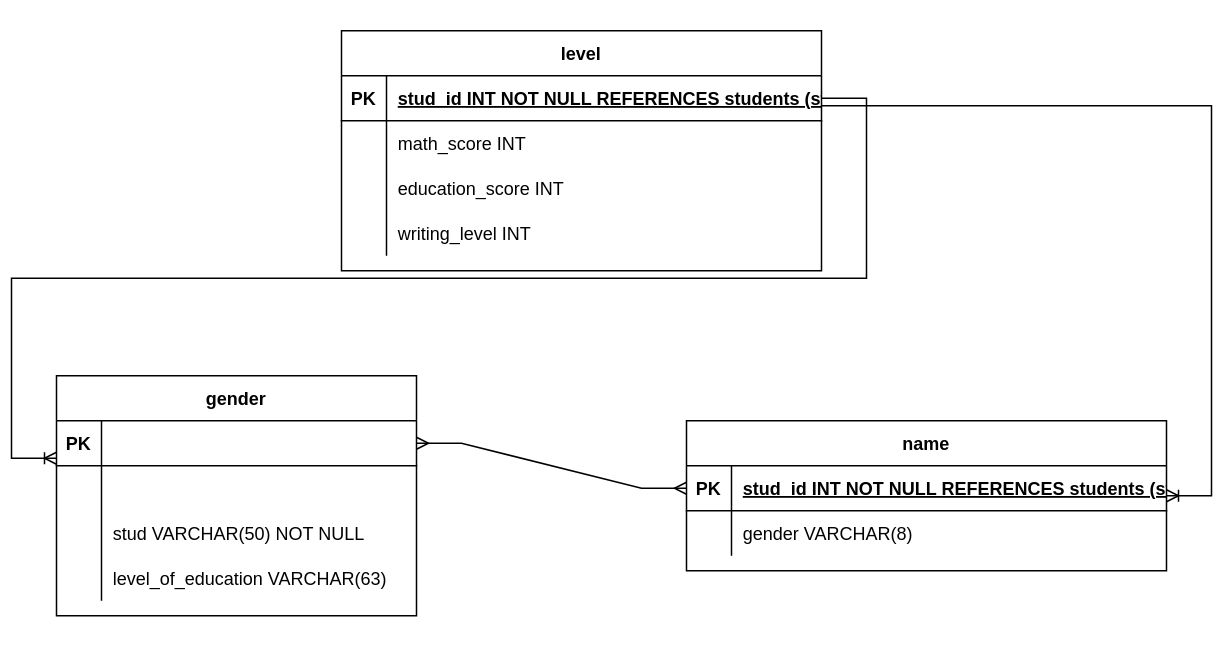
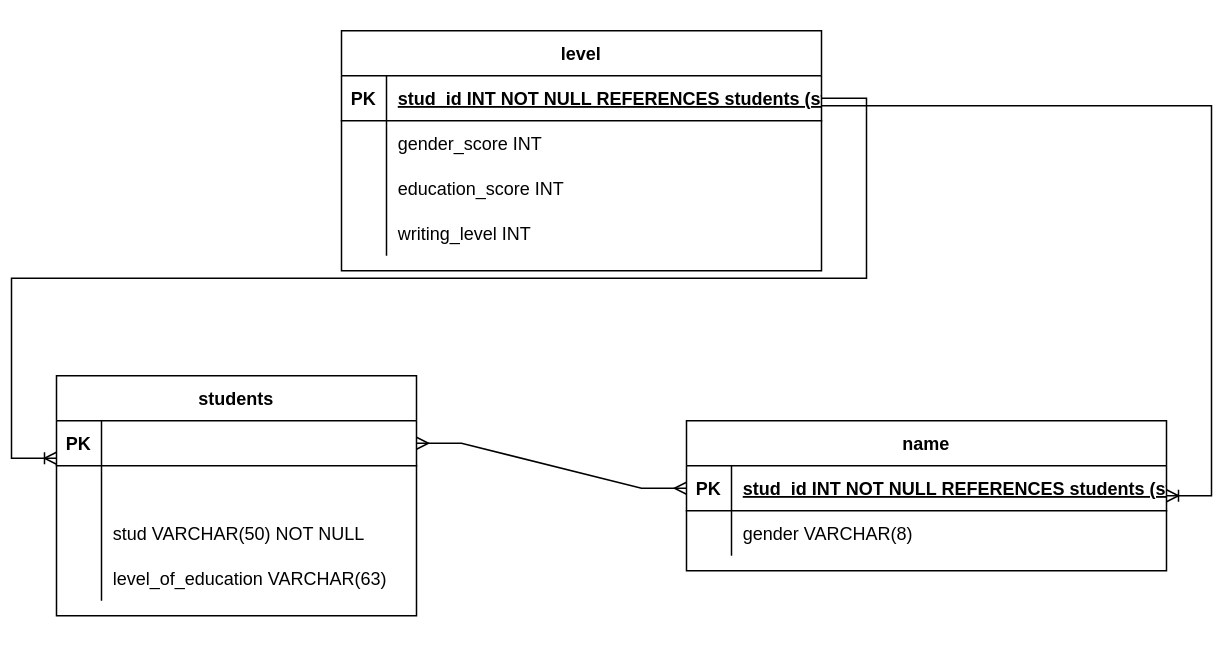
(466, 144) -> (476, 144)
(236, 399) -> (236, 399)
